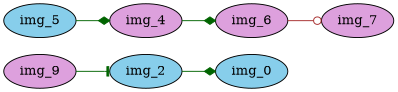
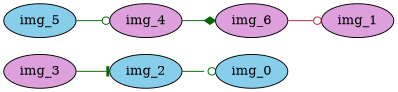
(89, 21) -> (89, 21)
(358, 21) -> (358, 21)
(40, 71) -> (40, 71)
(193, 71) -> (193, 71)
